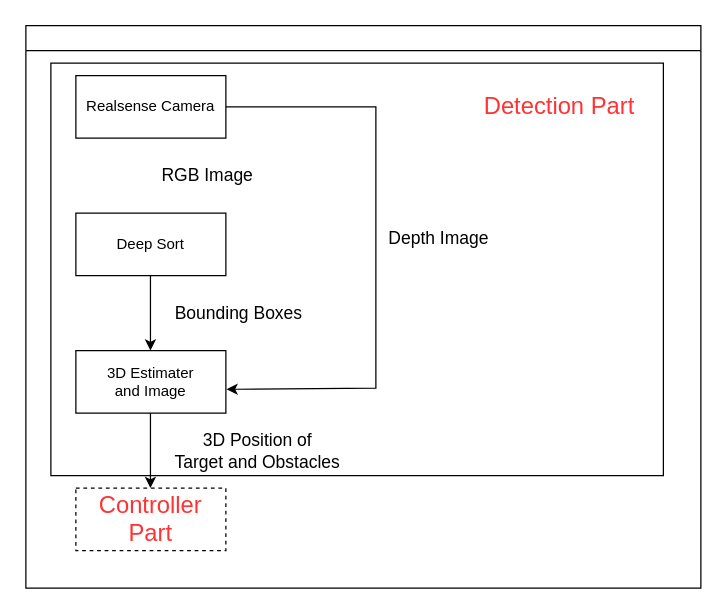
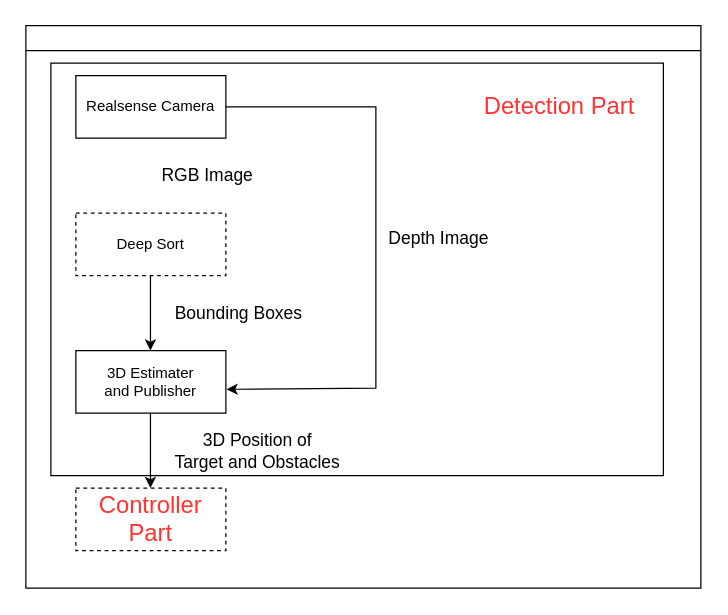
(151, 244) -> (151, 244)
(151, 382) -> (151, 382)
